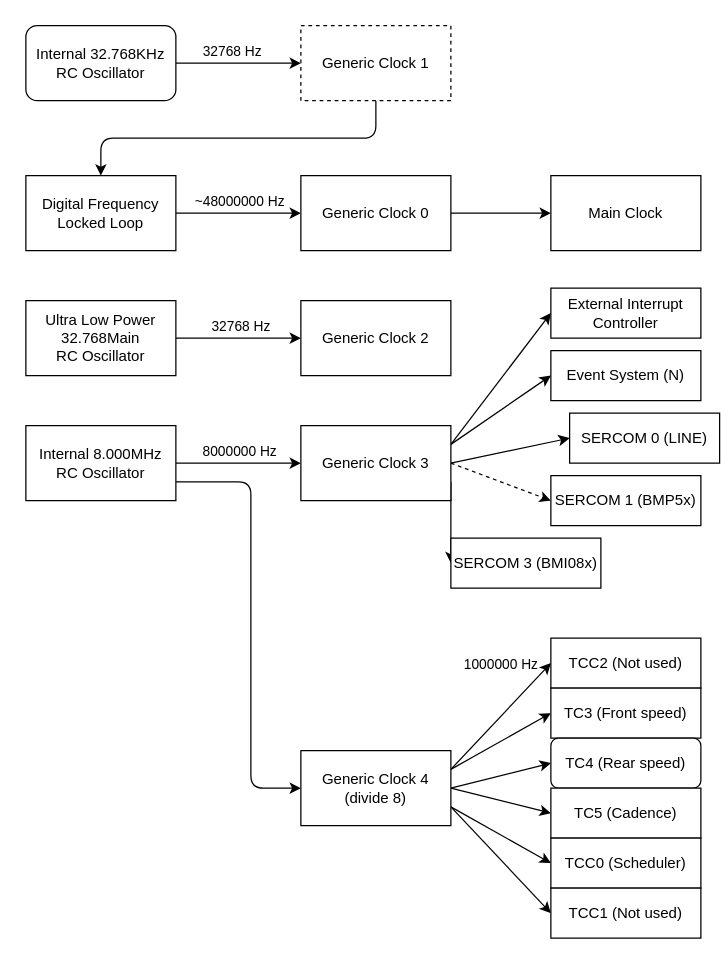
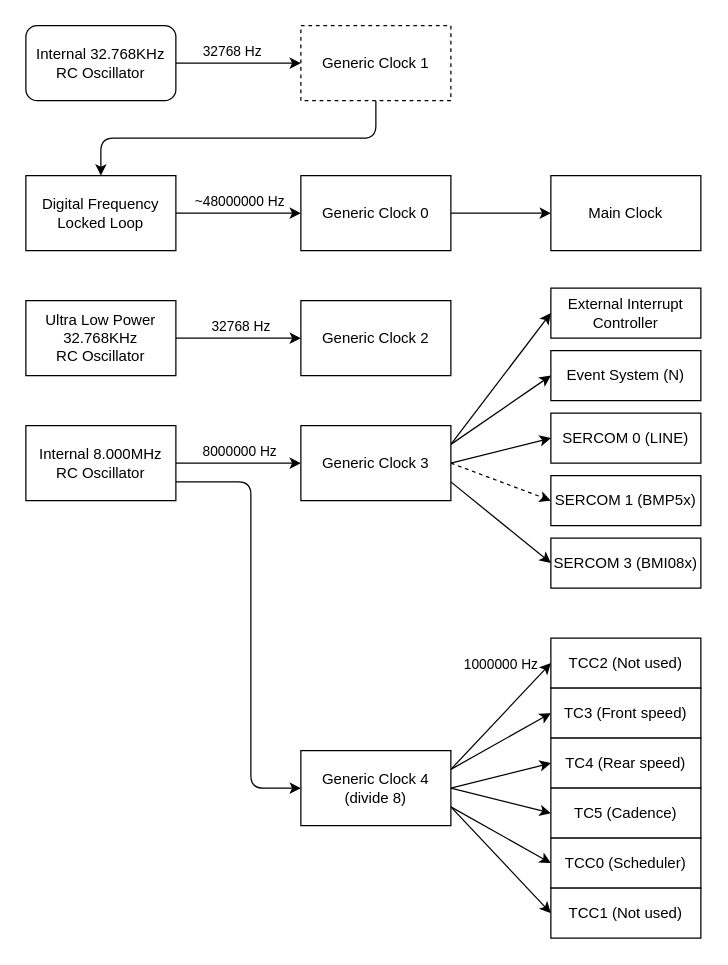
(101, 338) -> (101, 338)
(644, 438) -> (626, 438)
(526, 563) -> (626, 563)
(626, 763) -> (626, 763)
